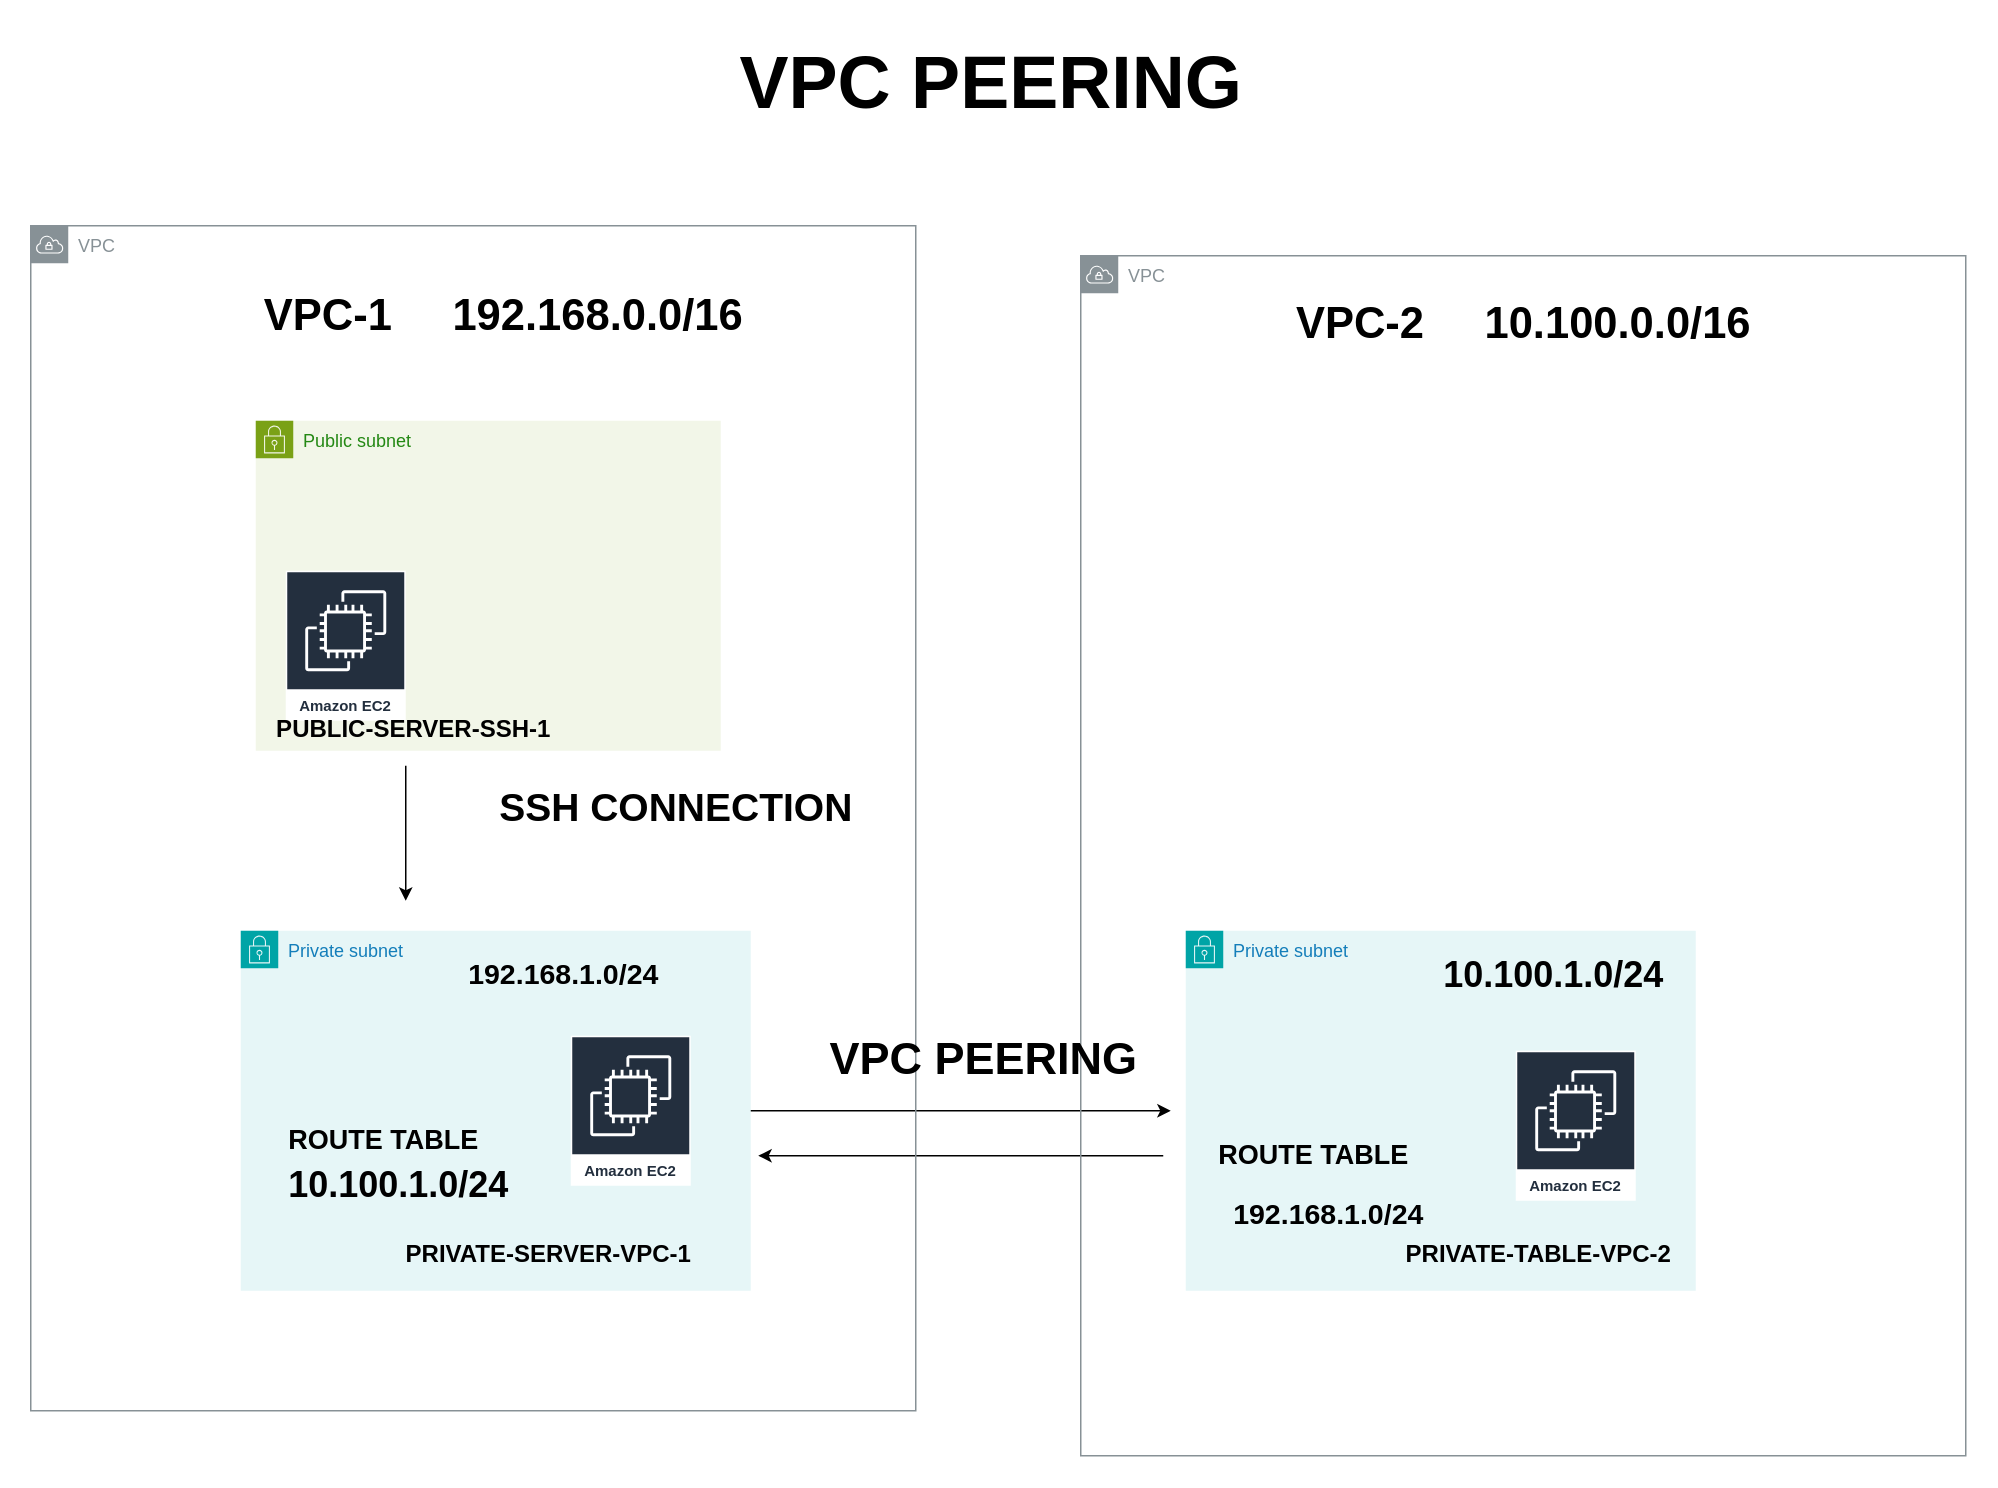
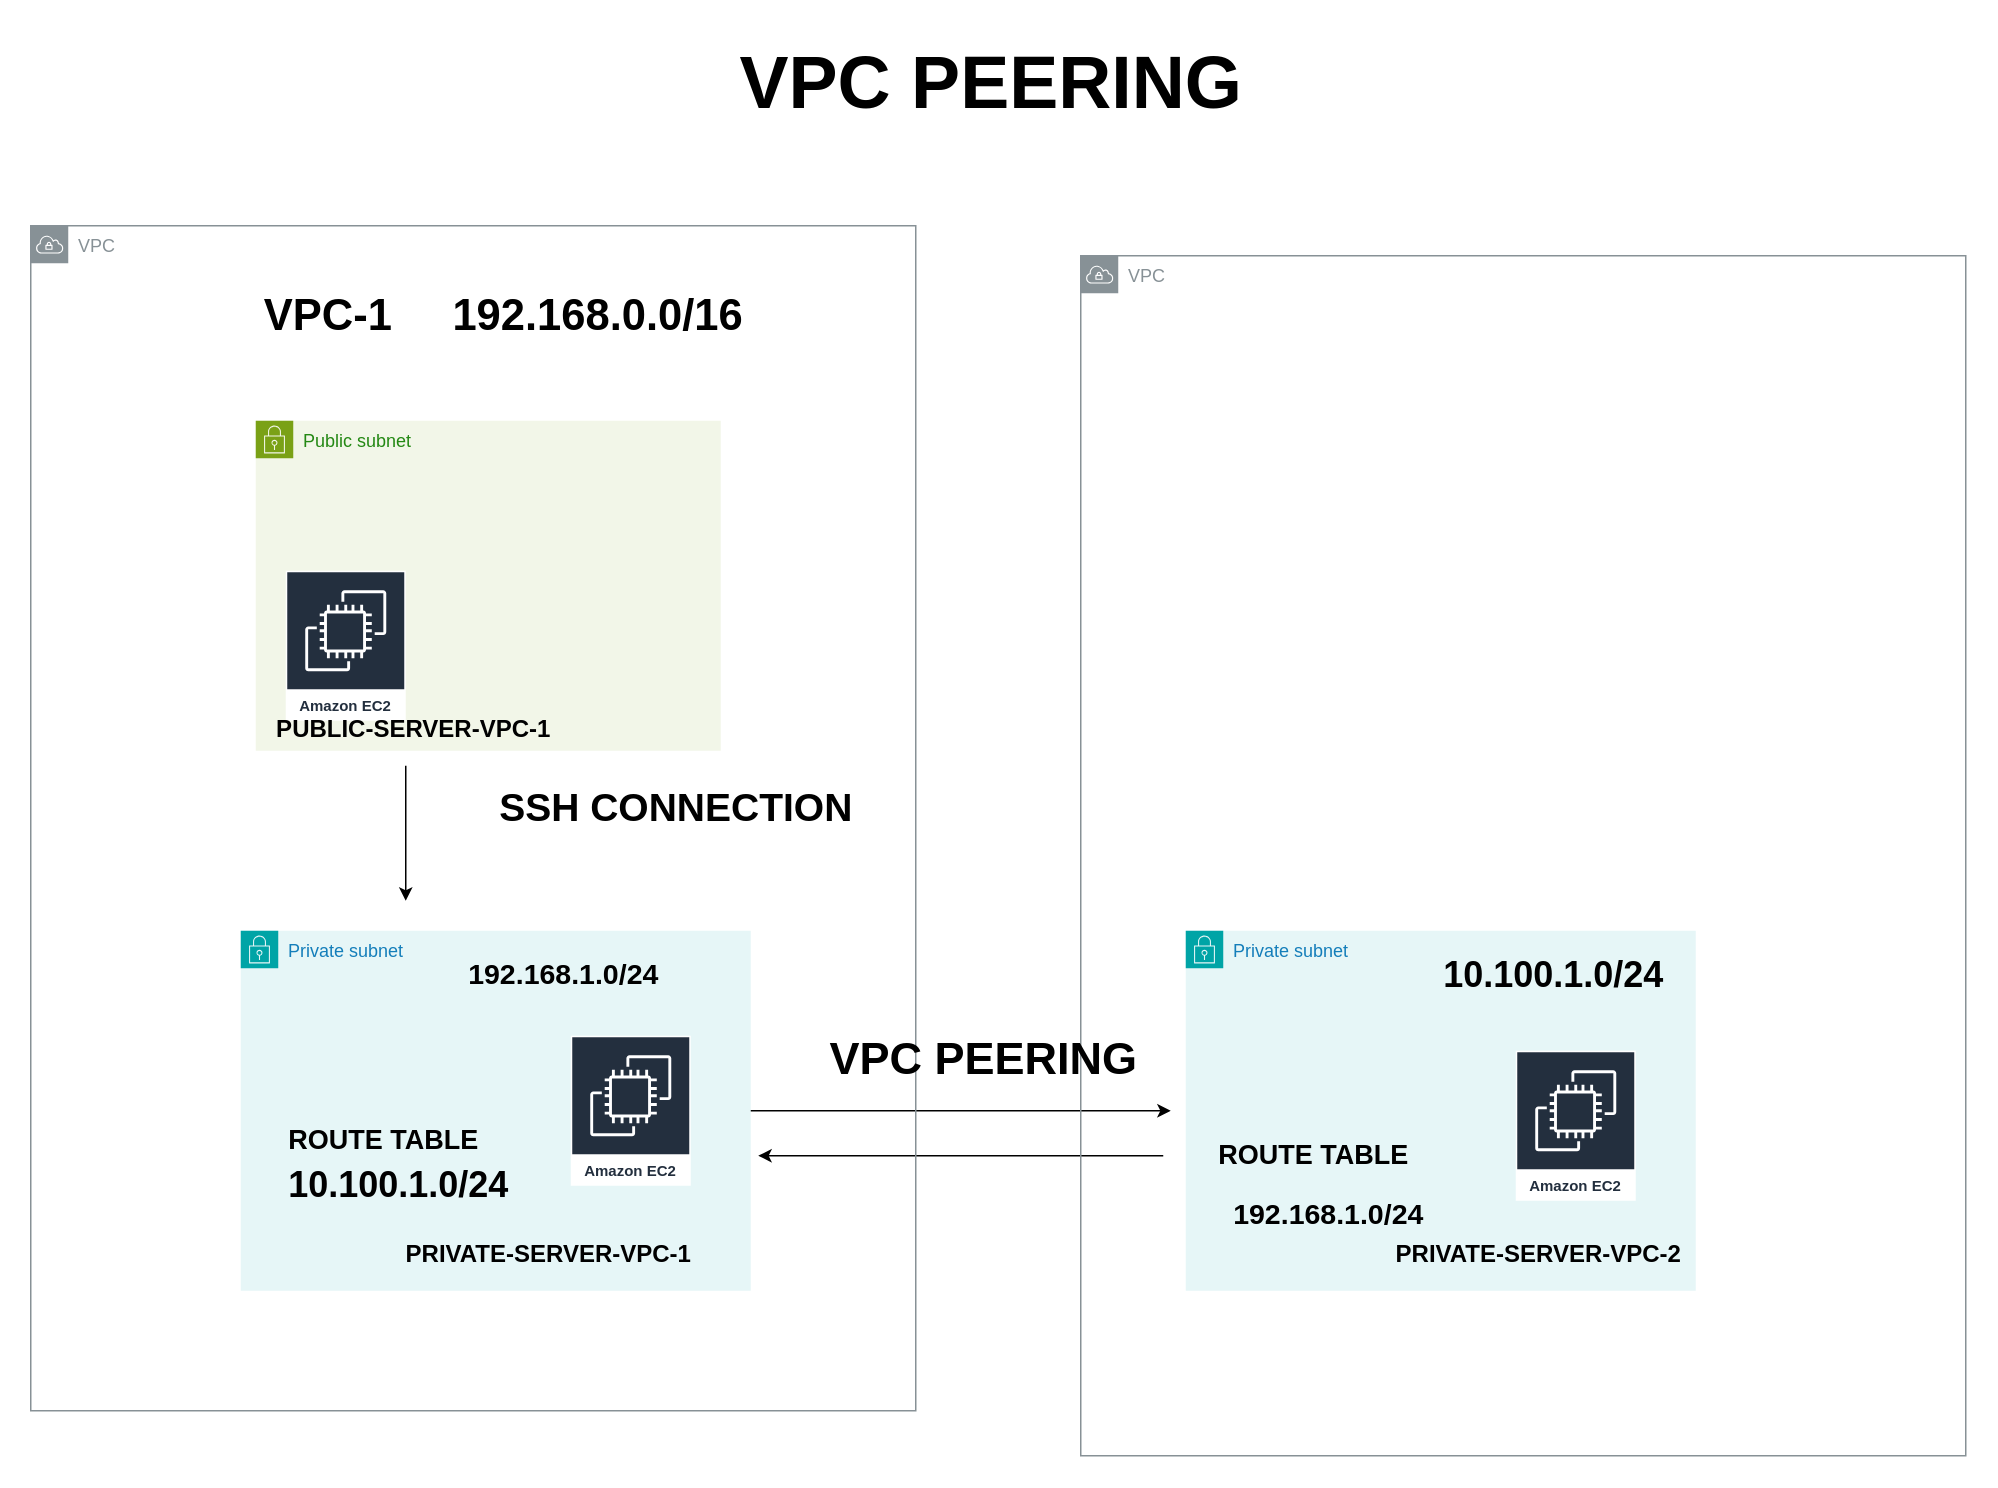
(1523, 323) -> none
(414, 728) -> (414, 728)
(1539, 1253) -> (1539, 1253)
